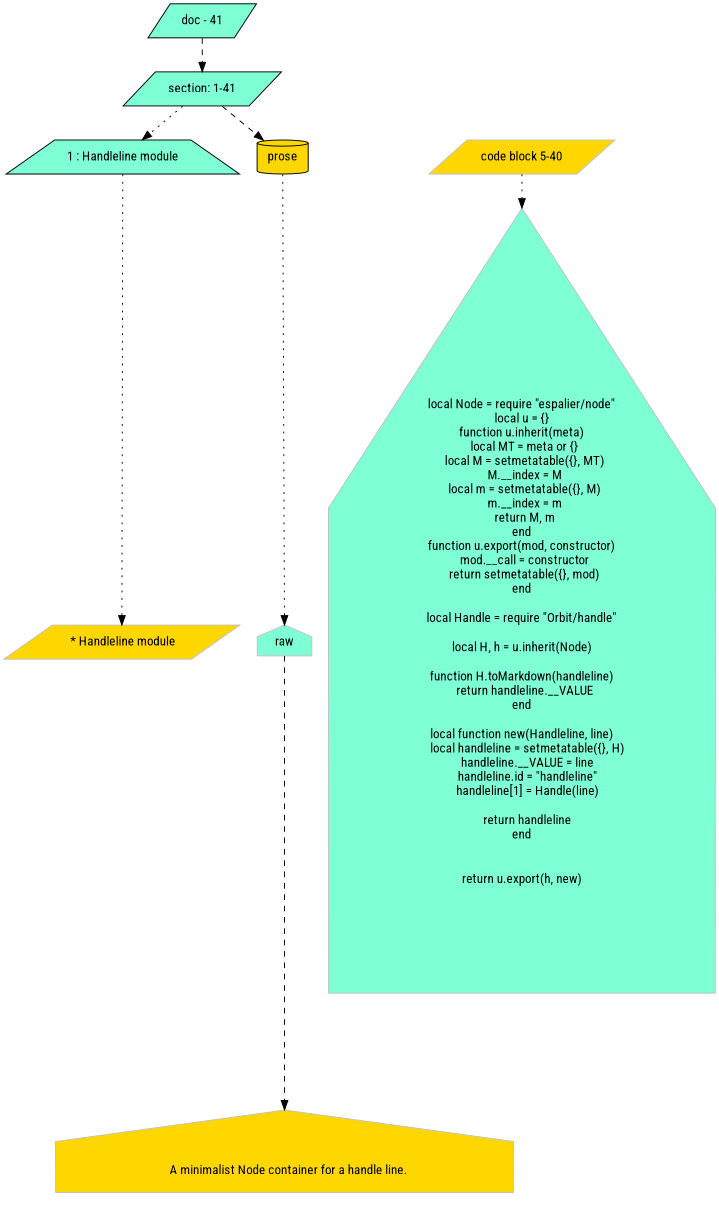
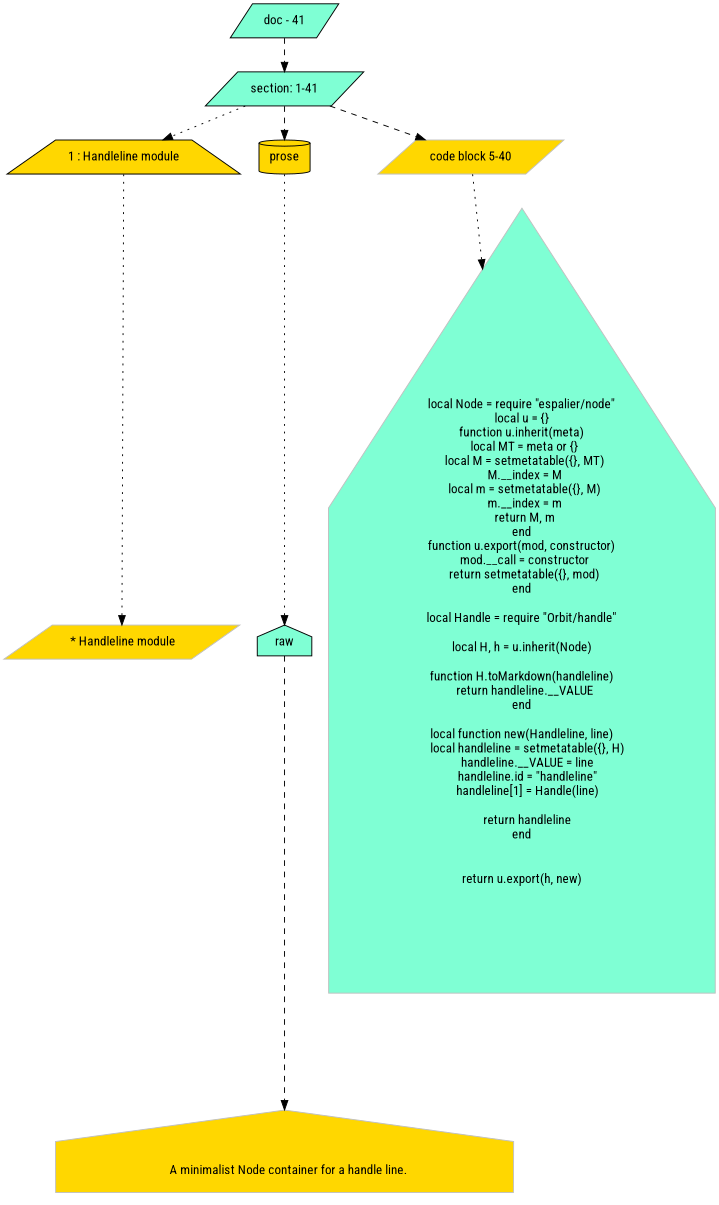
none -> (373, 121)
(123, 157) -> (124, 157)
(285, 642) -> (285, 642)
